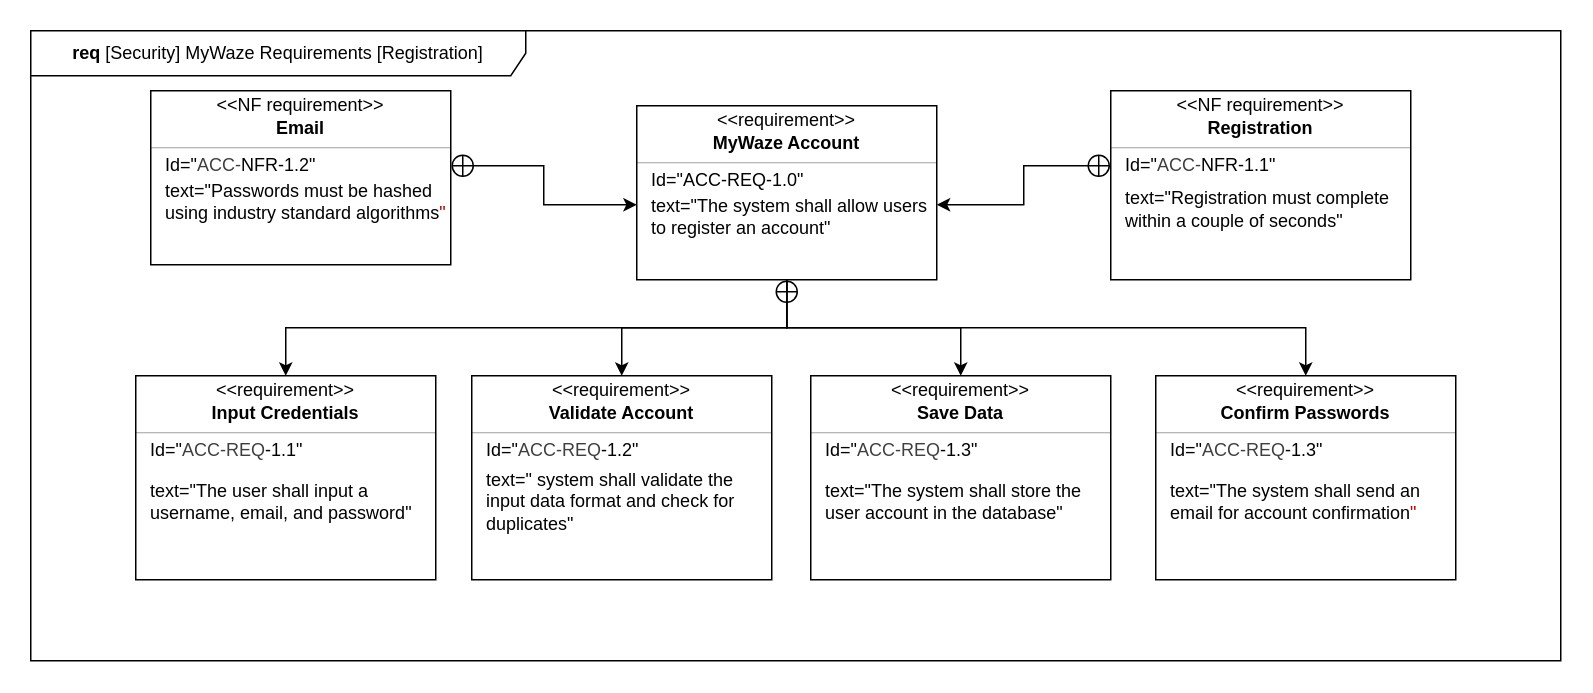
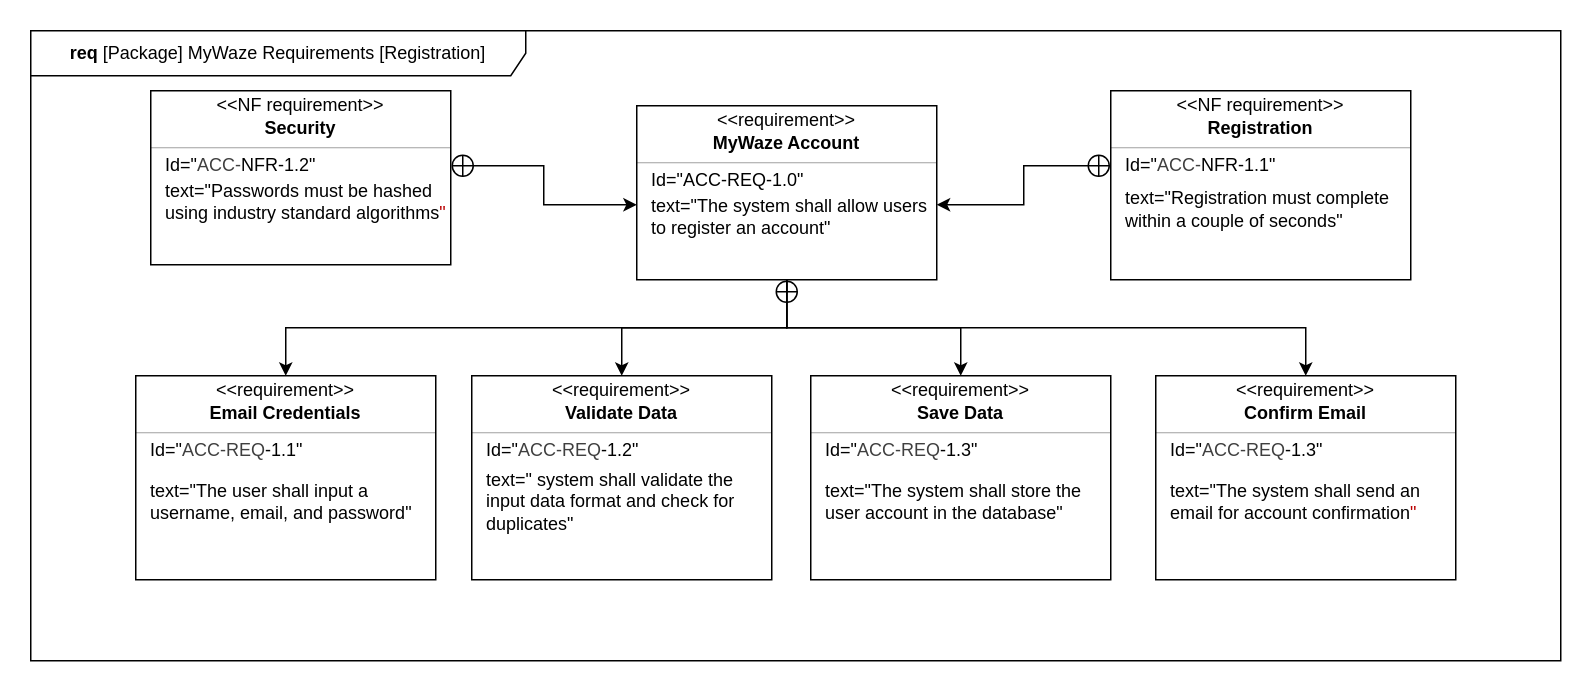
(278, 53) -> (278, 53)
(301, 128) -> (301, 128)
(286, 413) -> (286, 413)
(622, 413) -> (622, 413)
(1306, 413) -> (1306, 413)
